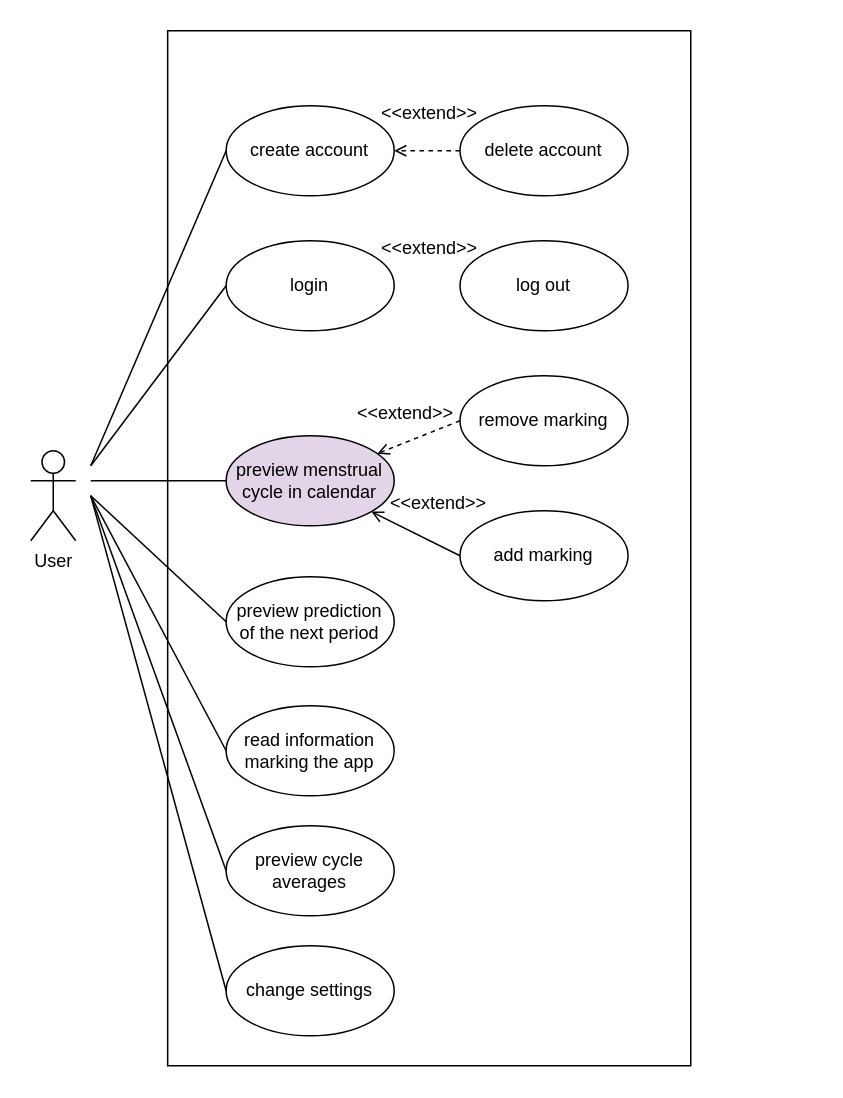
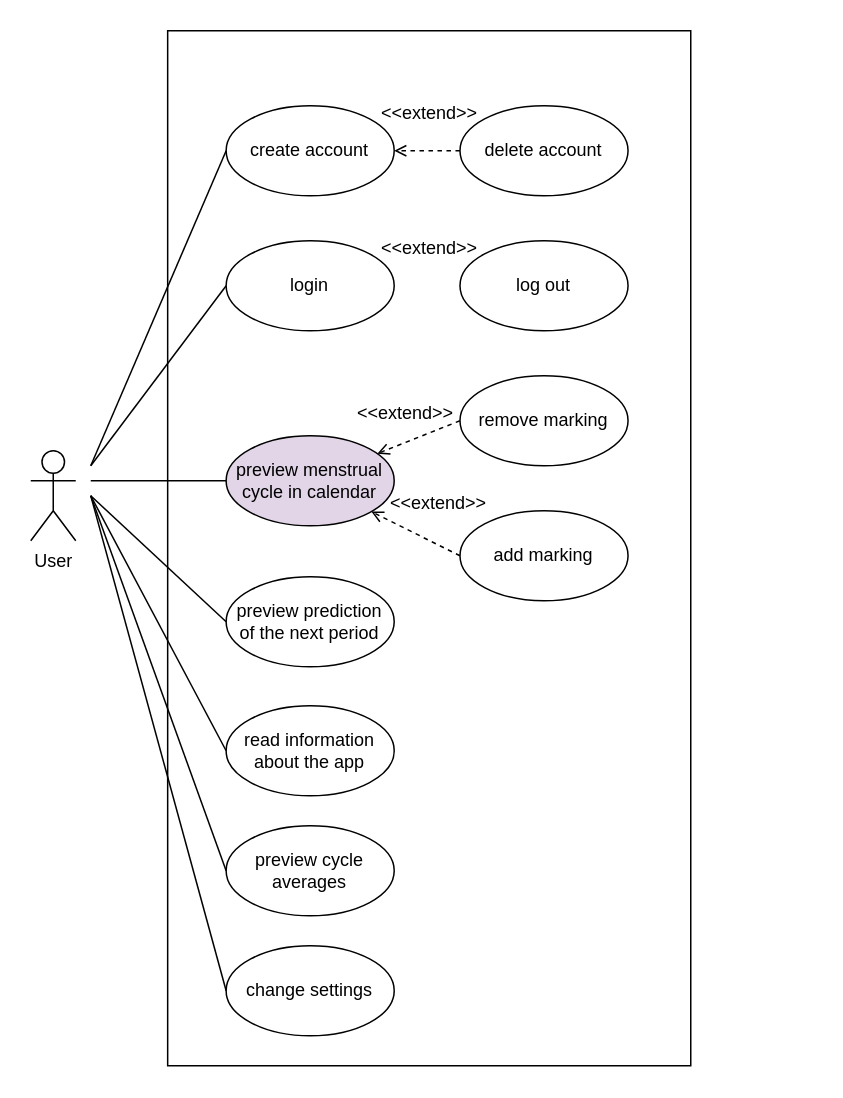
(418, 535) -> (418, 535)
(310, 751) -> (310, 751)
